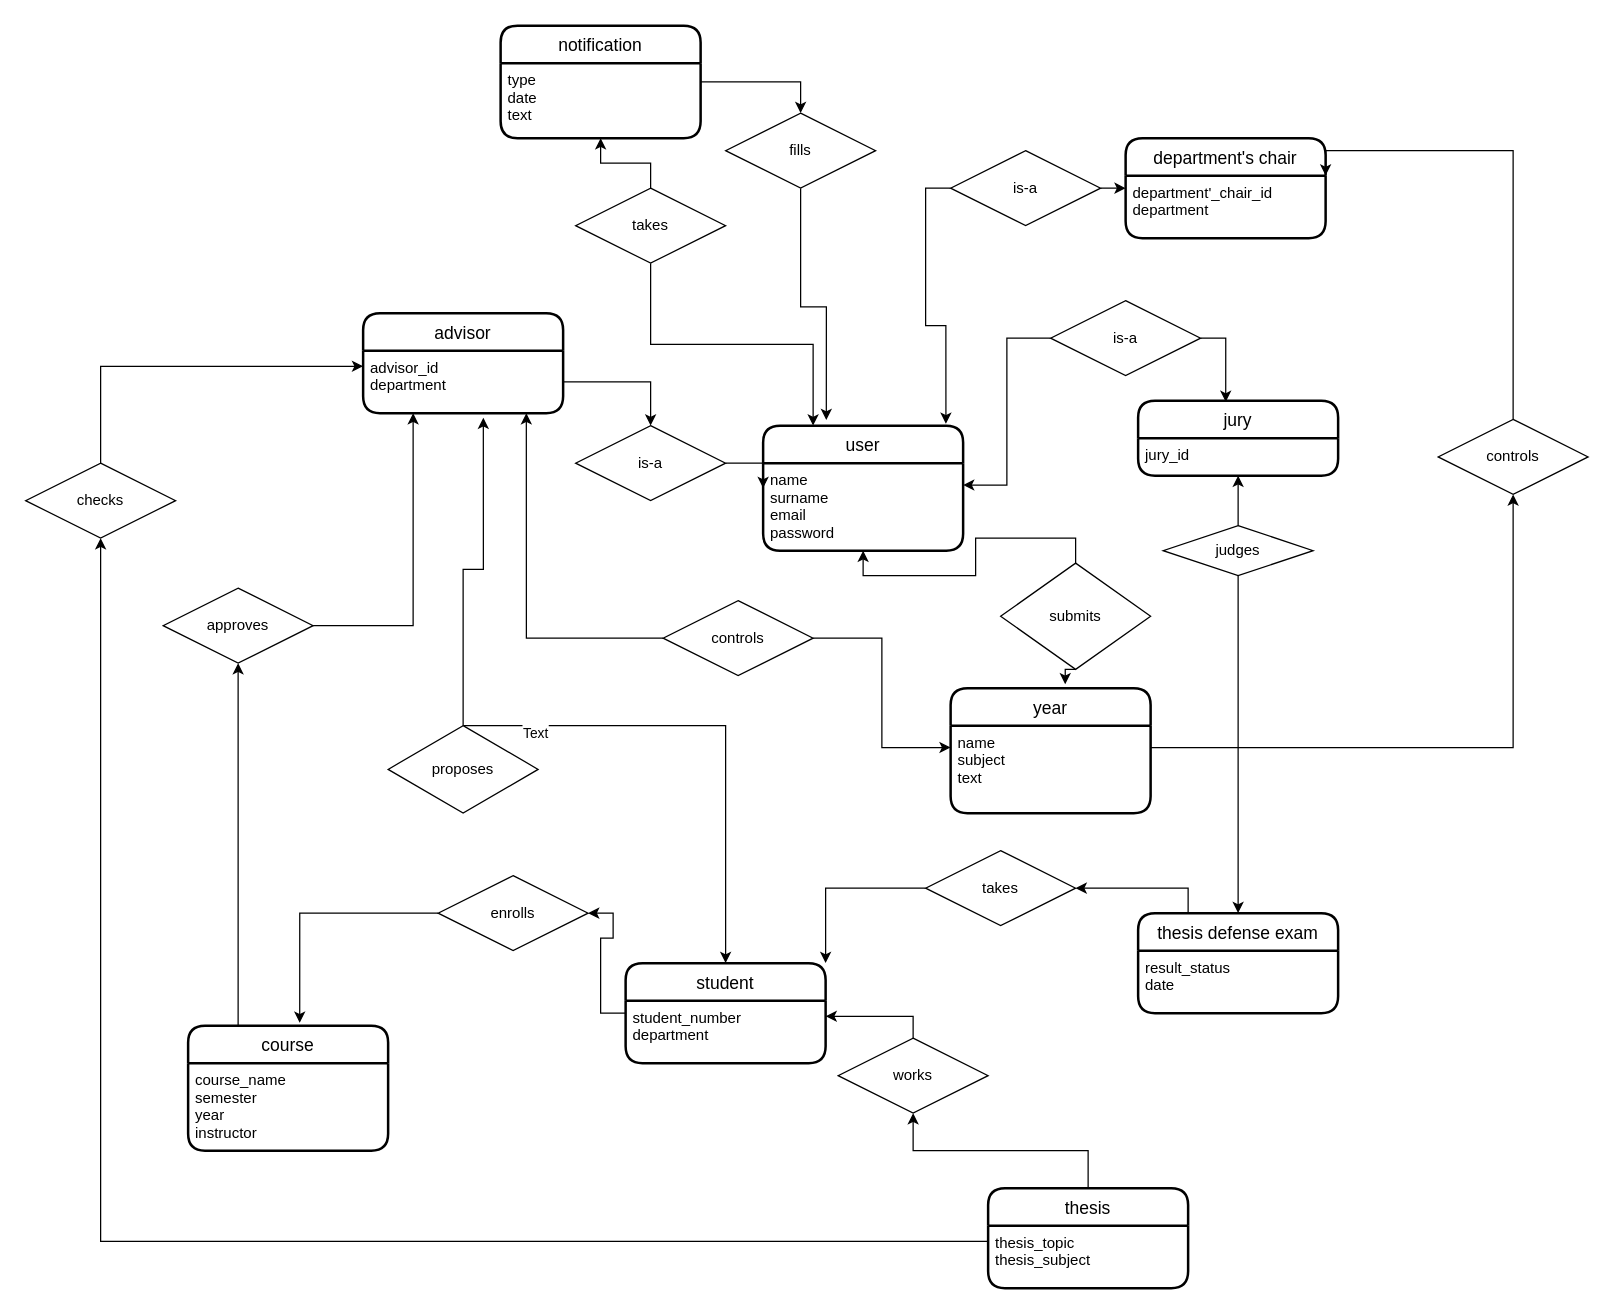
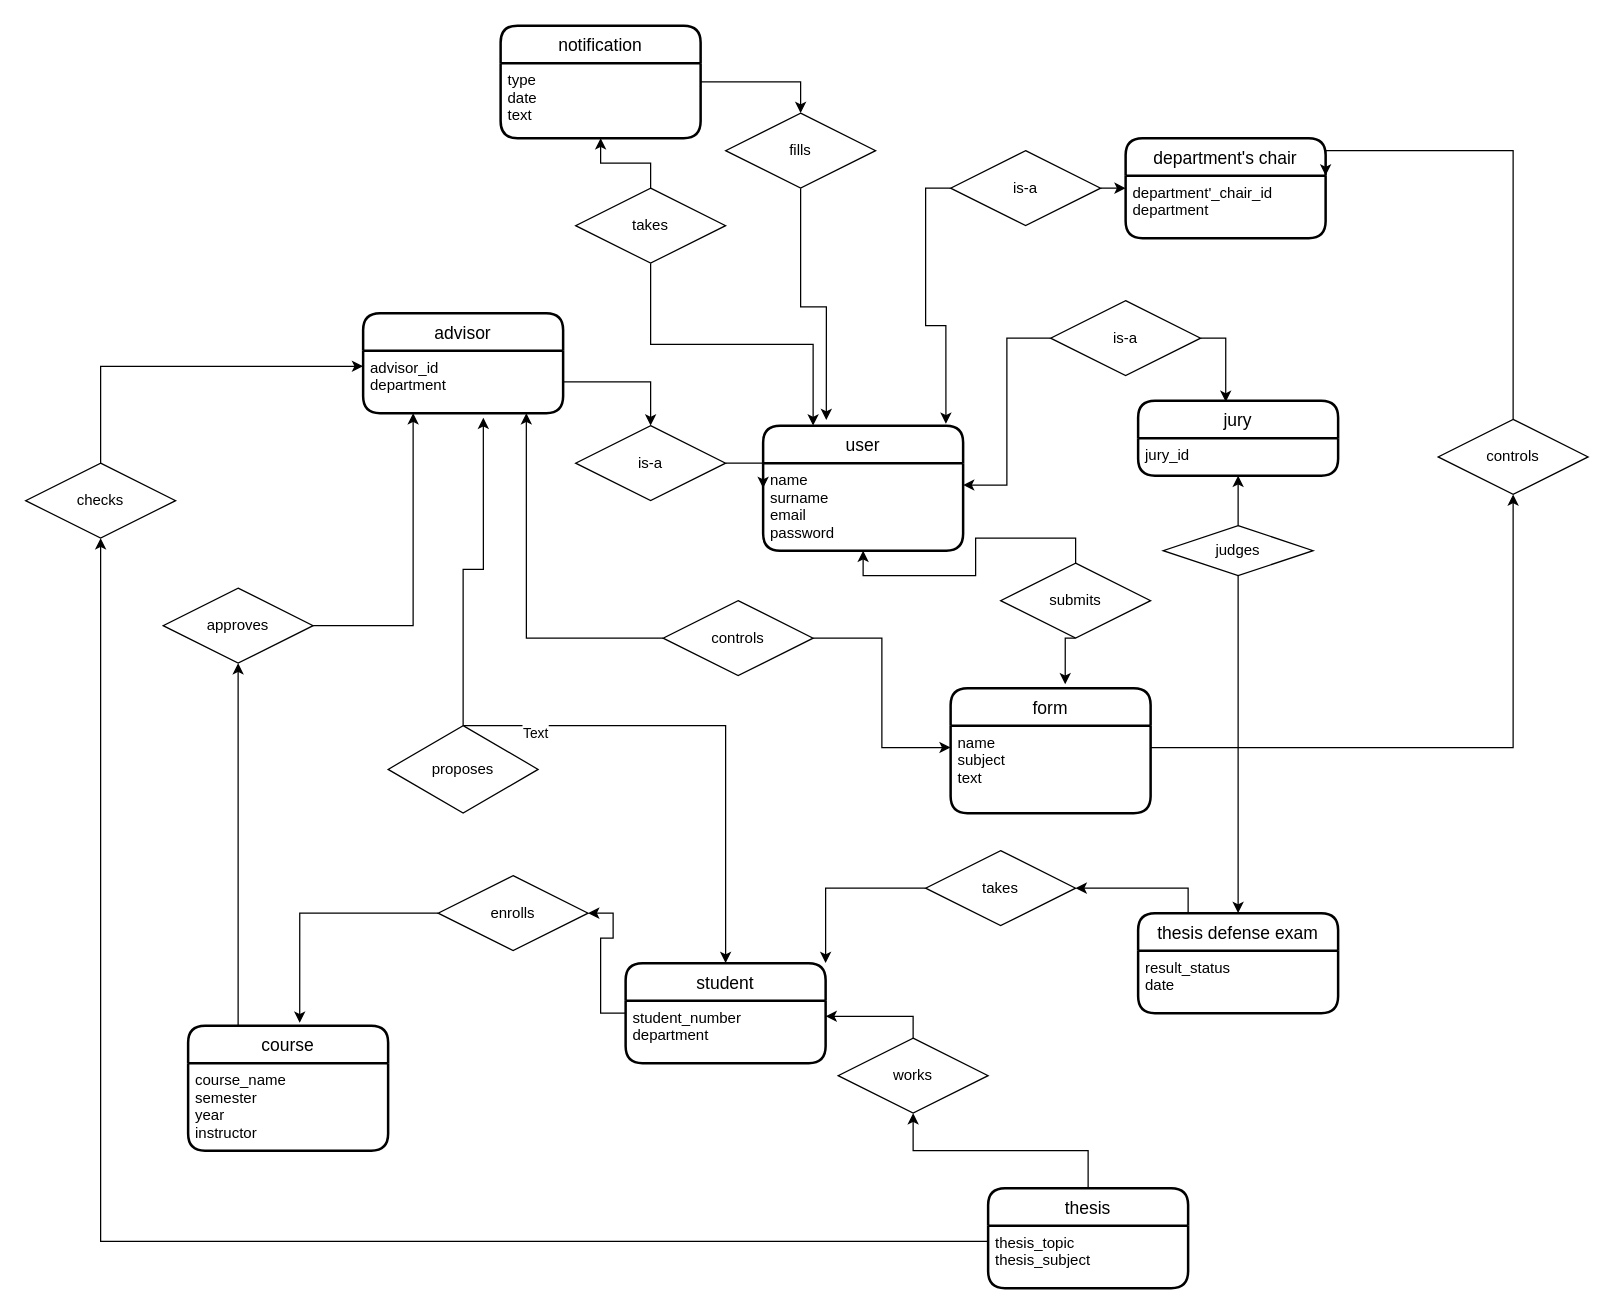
(1076, 616) -> (1076, 601)
(1050, 708) -> (1050, 708)
